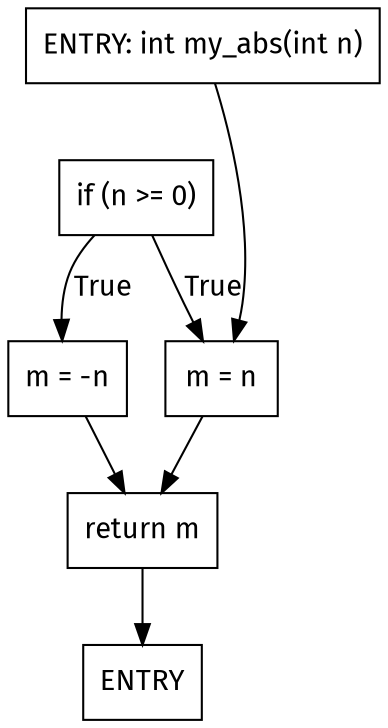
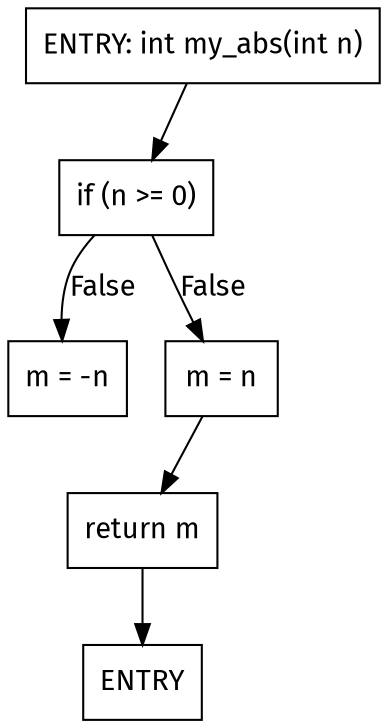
(241, 201) -> (174, 112)
(103, 288) -> (103, 288)
(213, 288) -> (213, 288)
(100, 445) -> none
